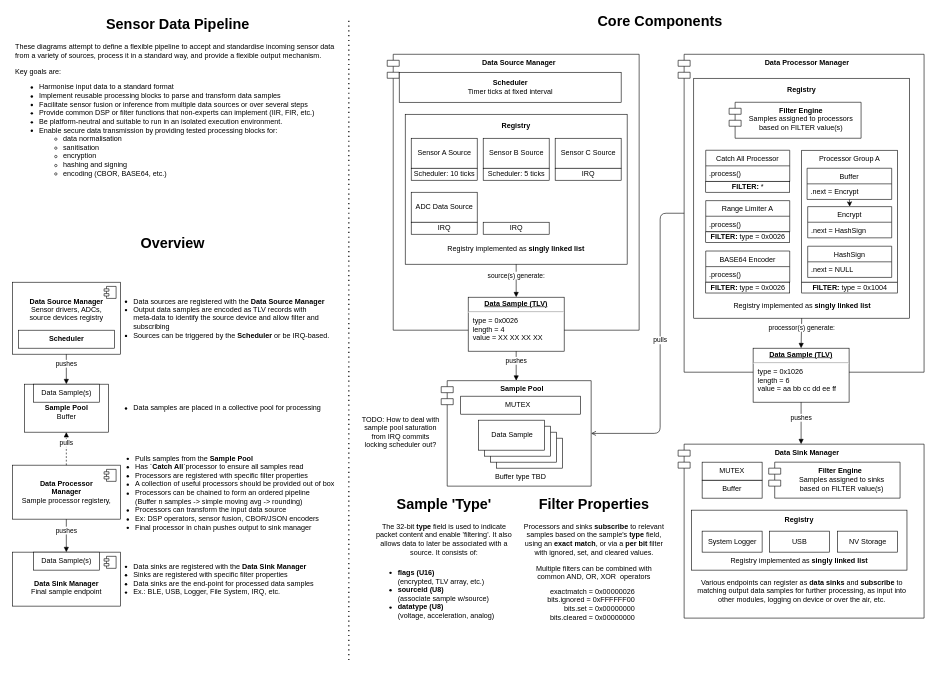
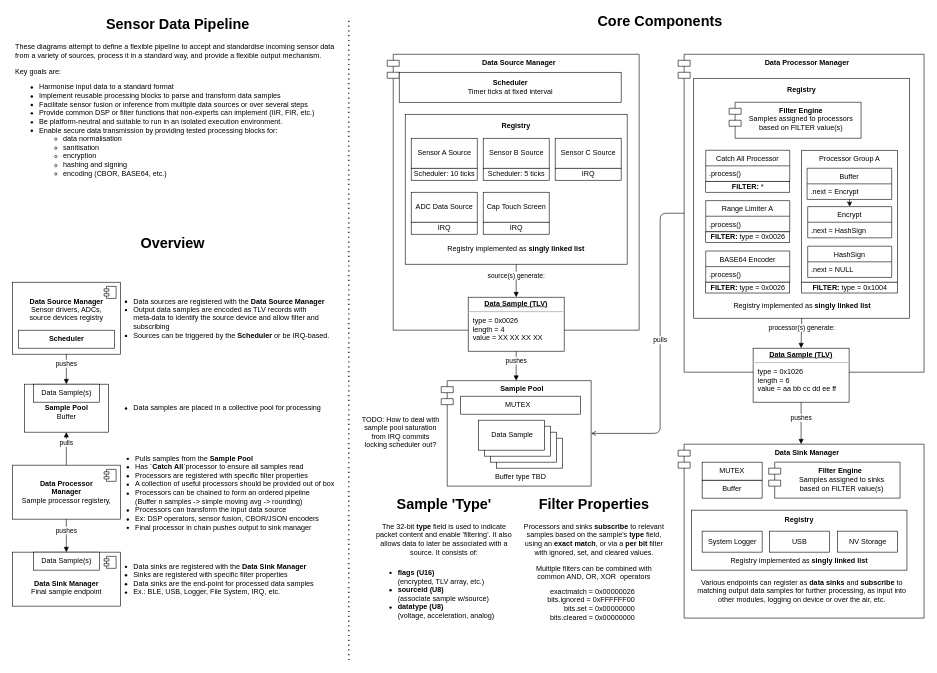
none -> (516, 207)
(66, 451) -> (66, 451)
